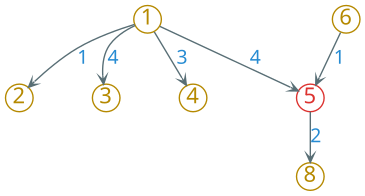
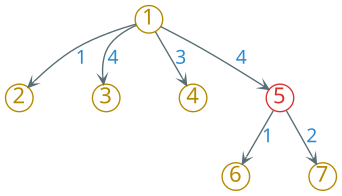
(330, 55) -> (260, 133)
(310, 177) -> (323, 177)
